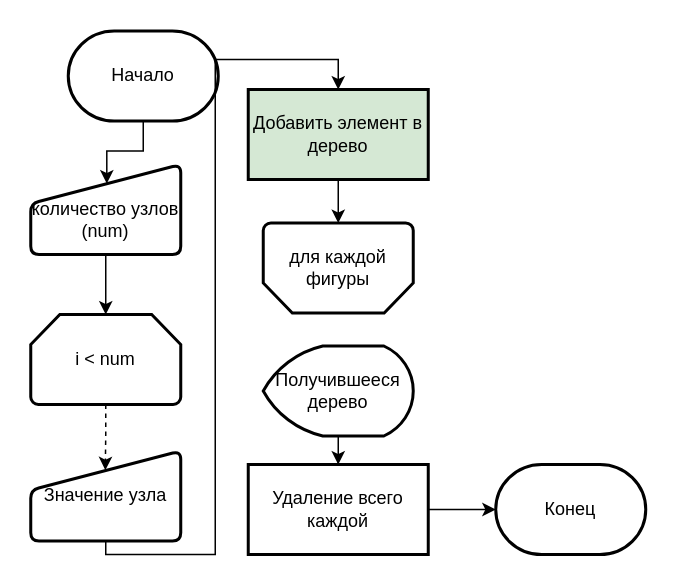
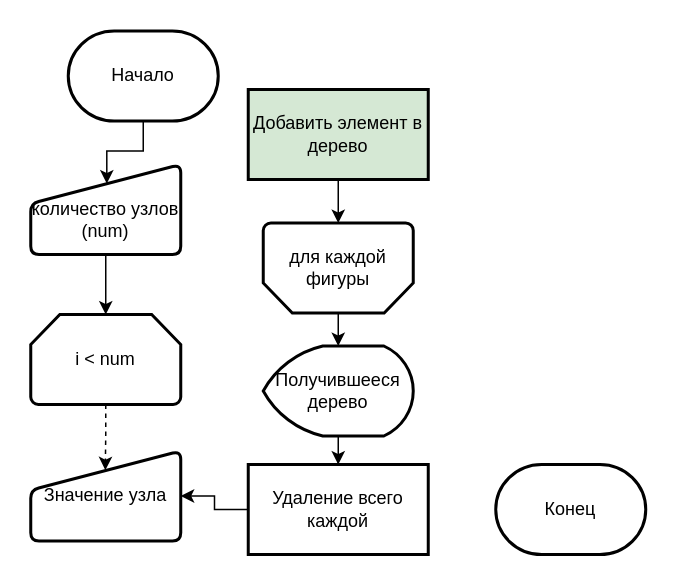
(215, 205) -> none
none -> (338, 335)
(457, 509) -> (233, 509)
